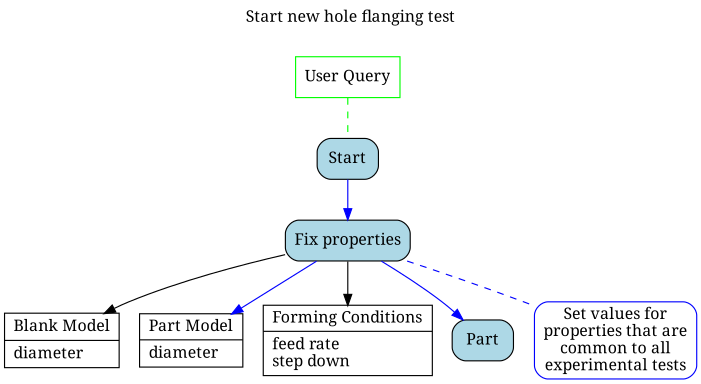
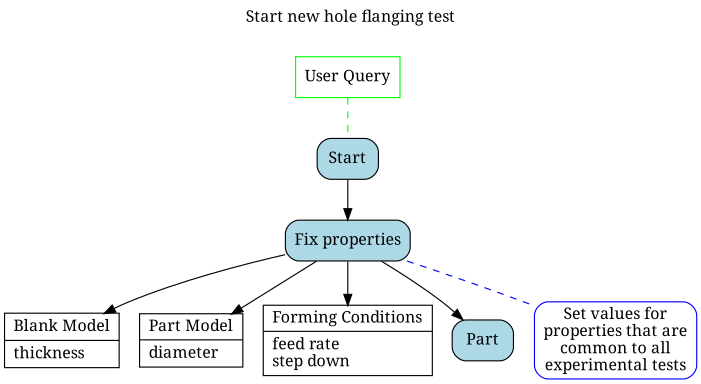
(348, 194) -> (348, 194)
(279, 285) -> (279, 285)
(419, 285) -> (419, 285)
(49, 353) -> (49, 353)
